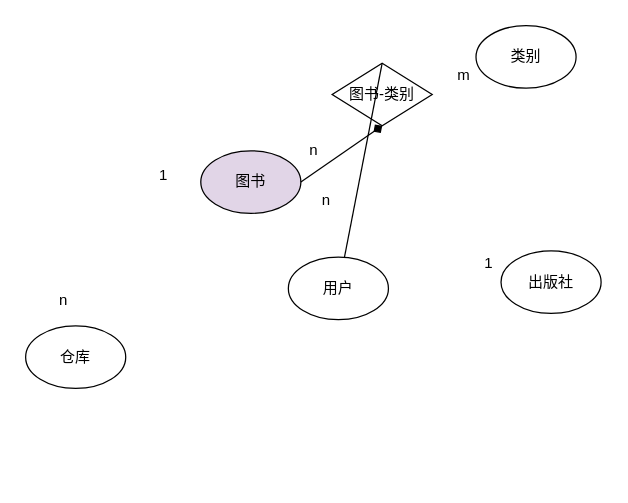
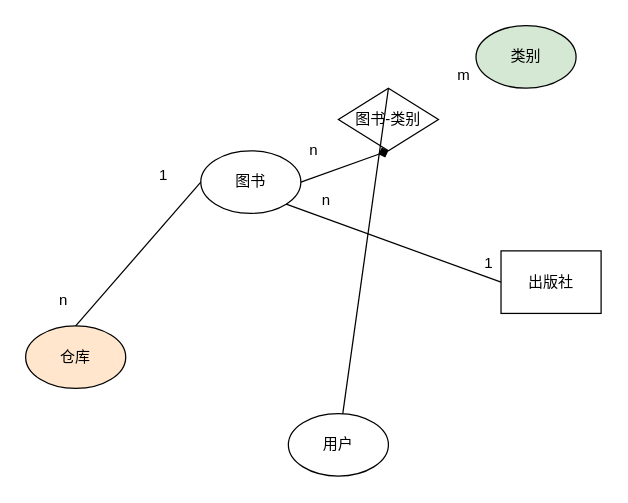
(526, 57) -> (526, 57)
(382, 94) -> (388, 119)
(251, 182) -> (251, 182)
none -> (393, 243)
none -> (138, 254)
(551, 282) -> (551, 282)
(338, 288) -> (338, 444)
(76, 357) -> (76, 357)
